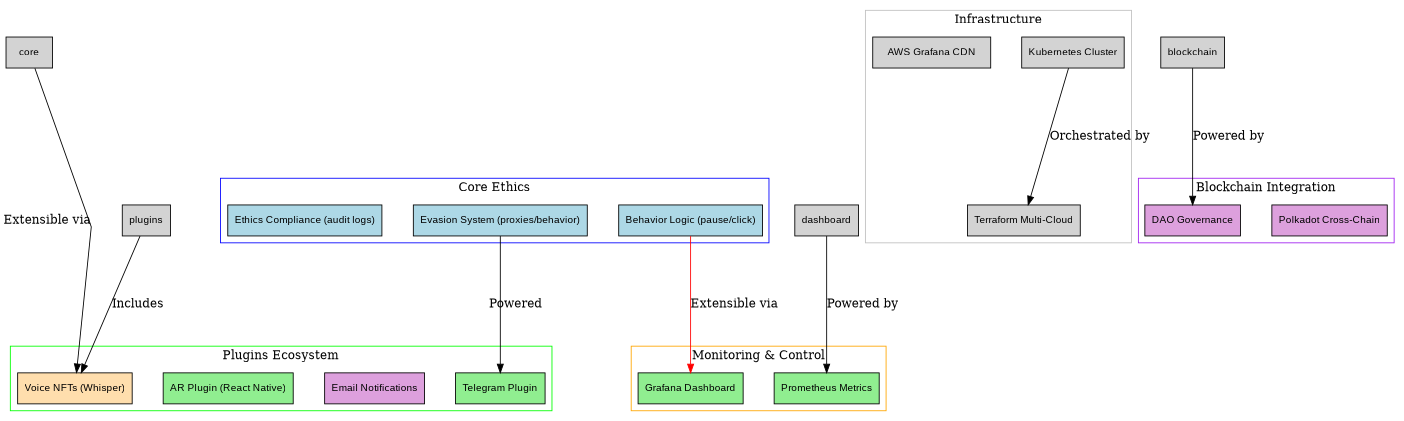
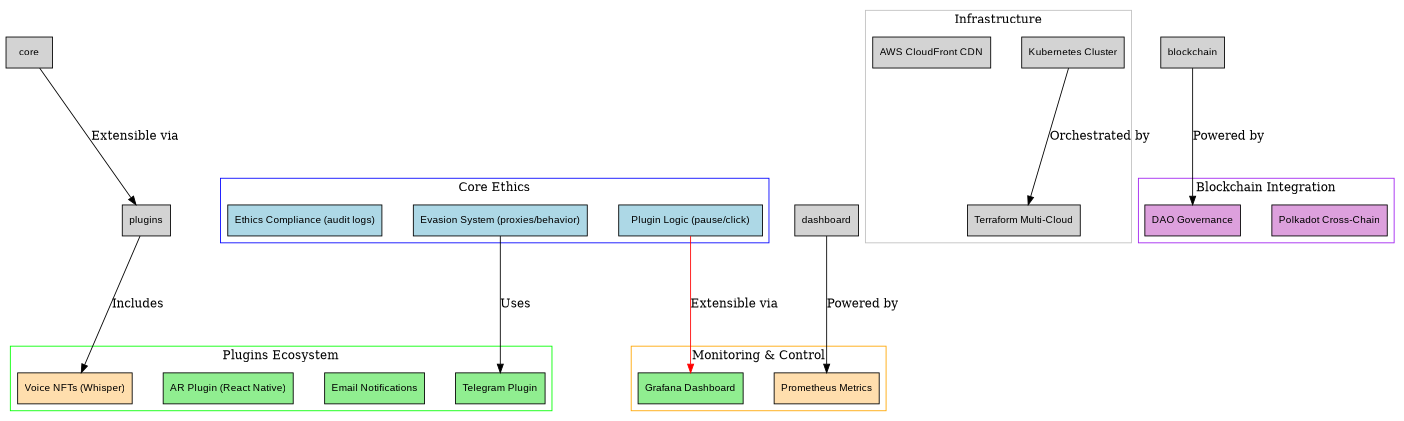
(932, 53) -> (932, 53)
(86, 213) -> (85, 133)
(691, 220) -> (691, 220)
(516, 304) -> (516, 304)
(375, 388) -> (375, 388)
(827, 388) -> (827, 388)
